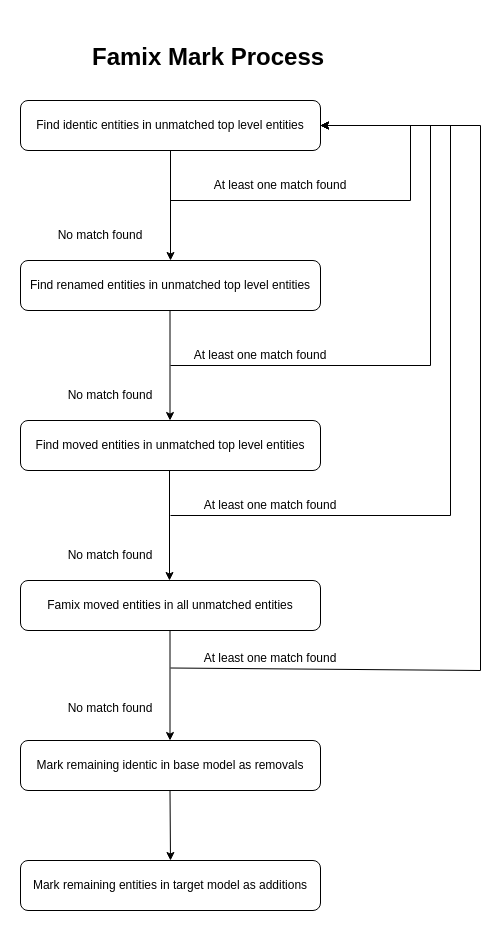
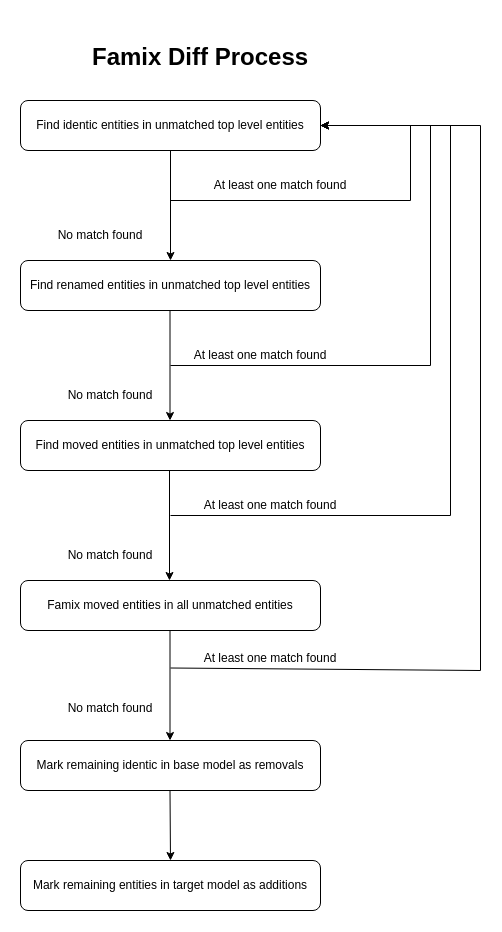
(148, 35) -> (147, 35)
